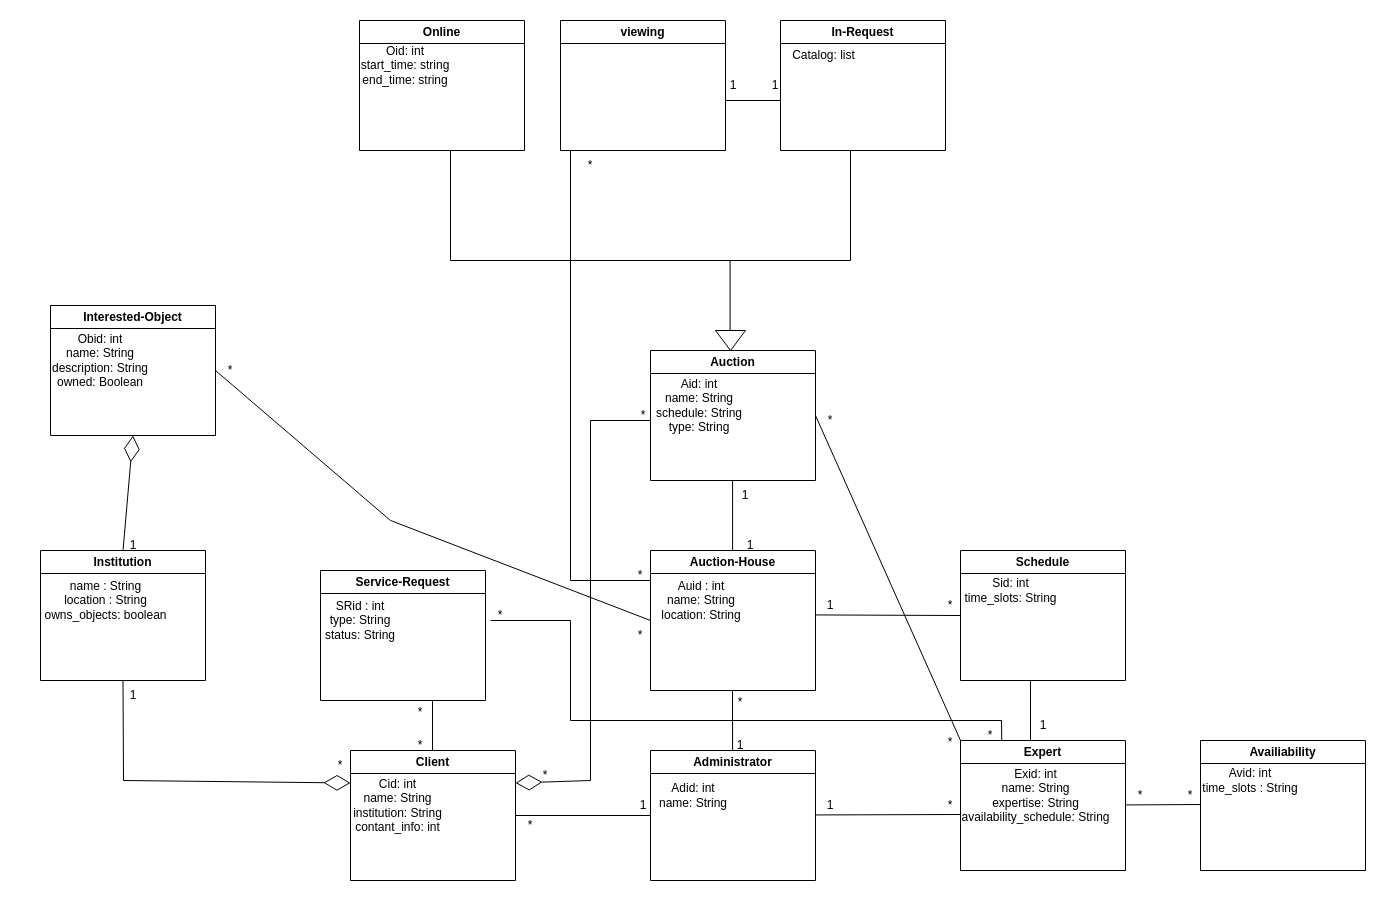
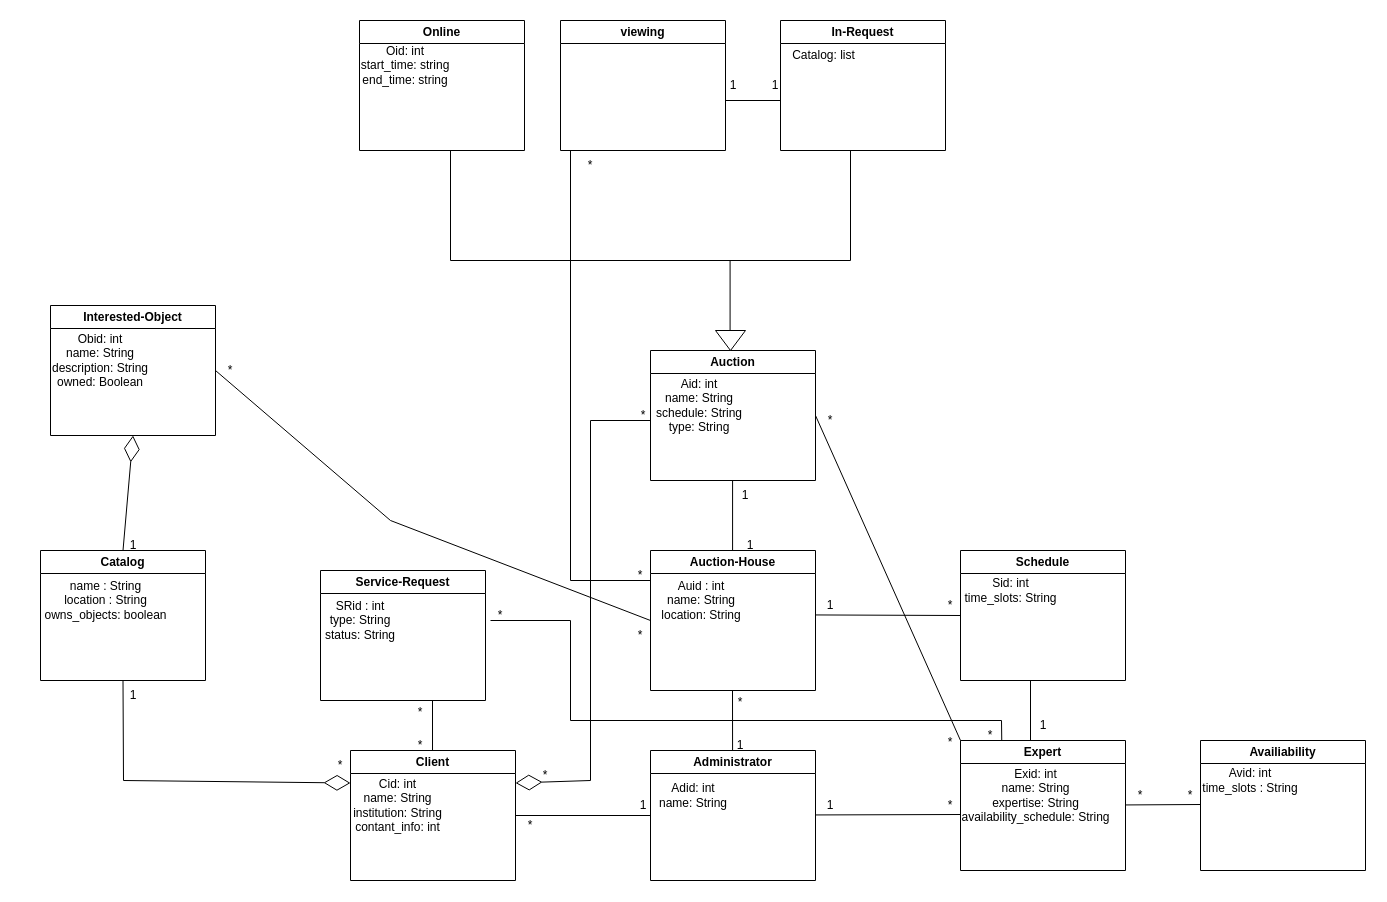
(123, 563) -> (123, 563)
